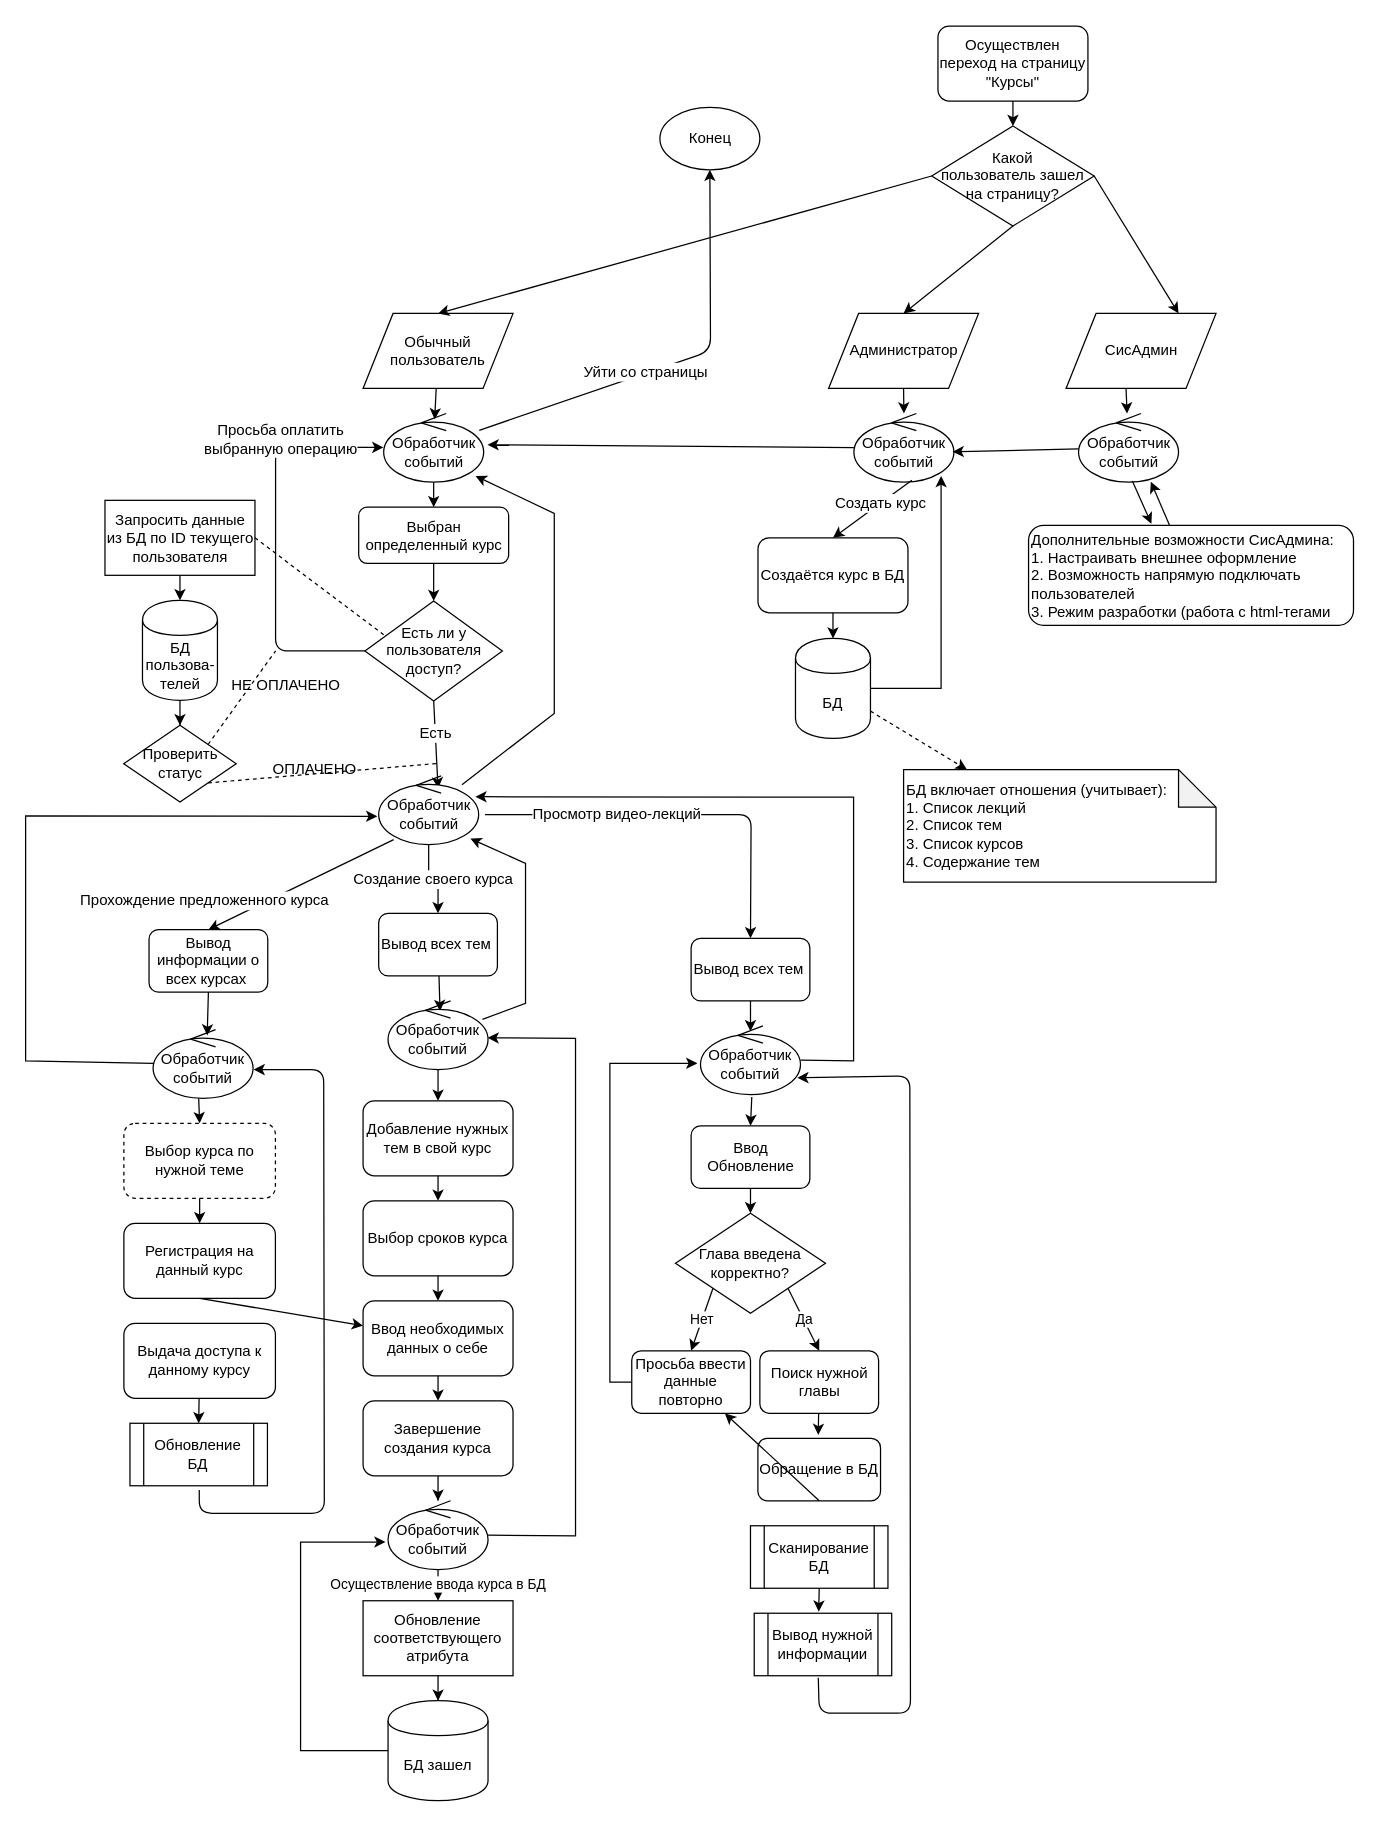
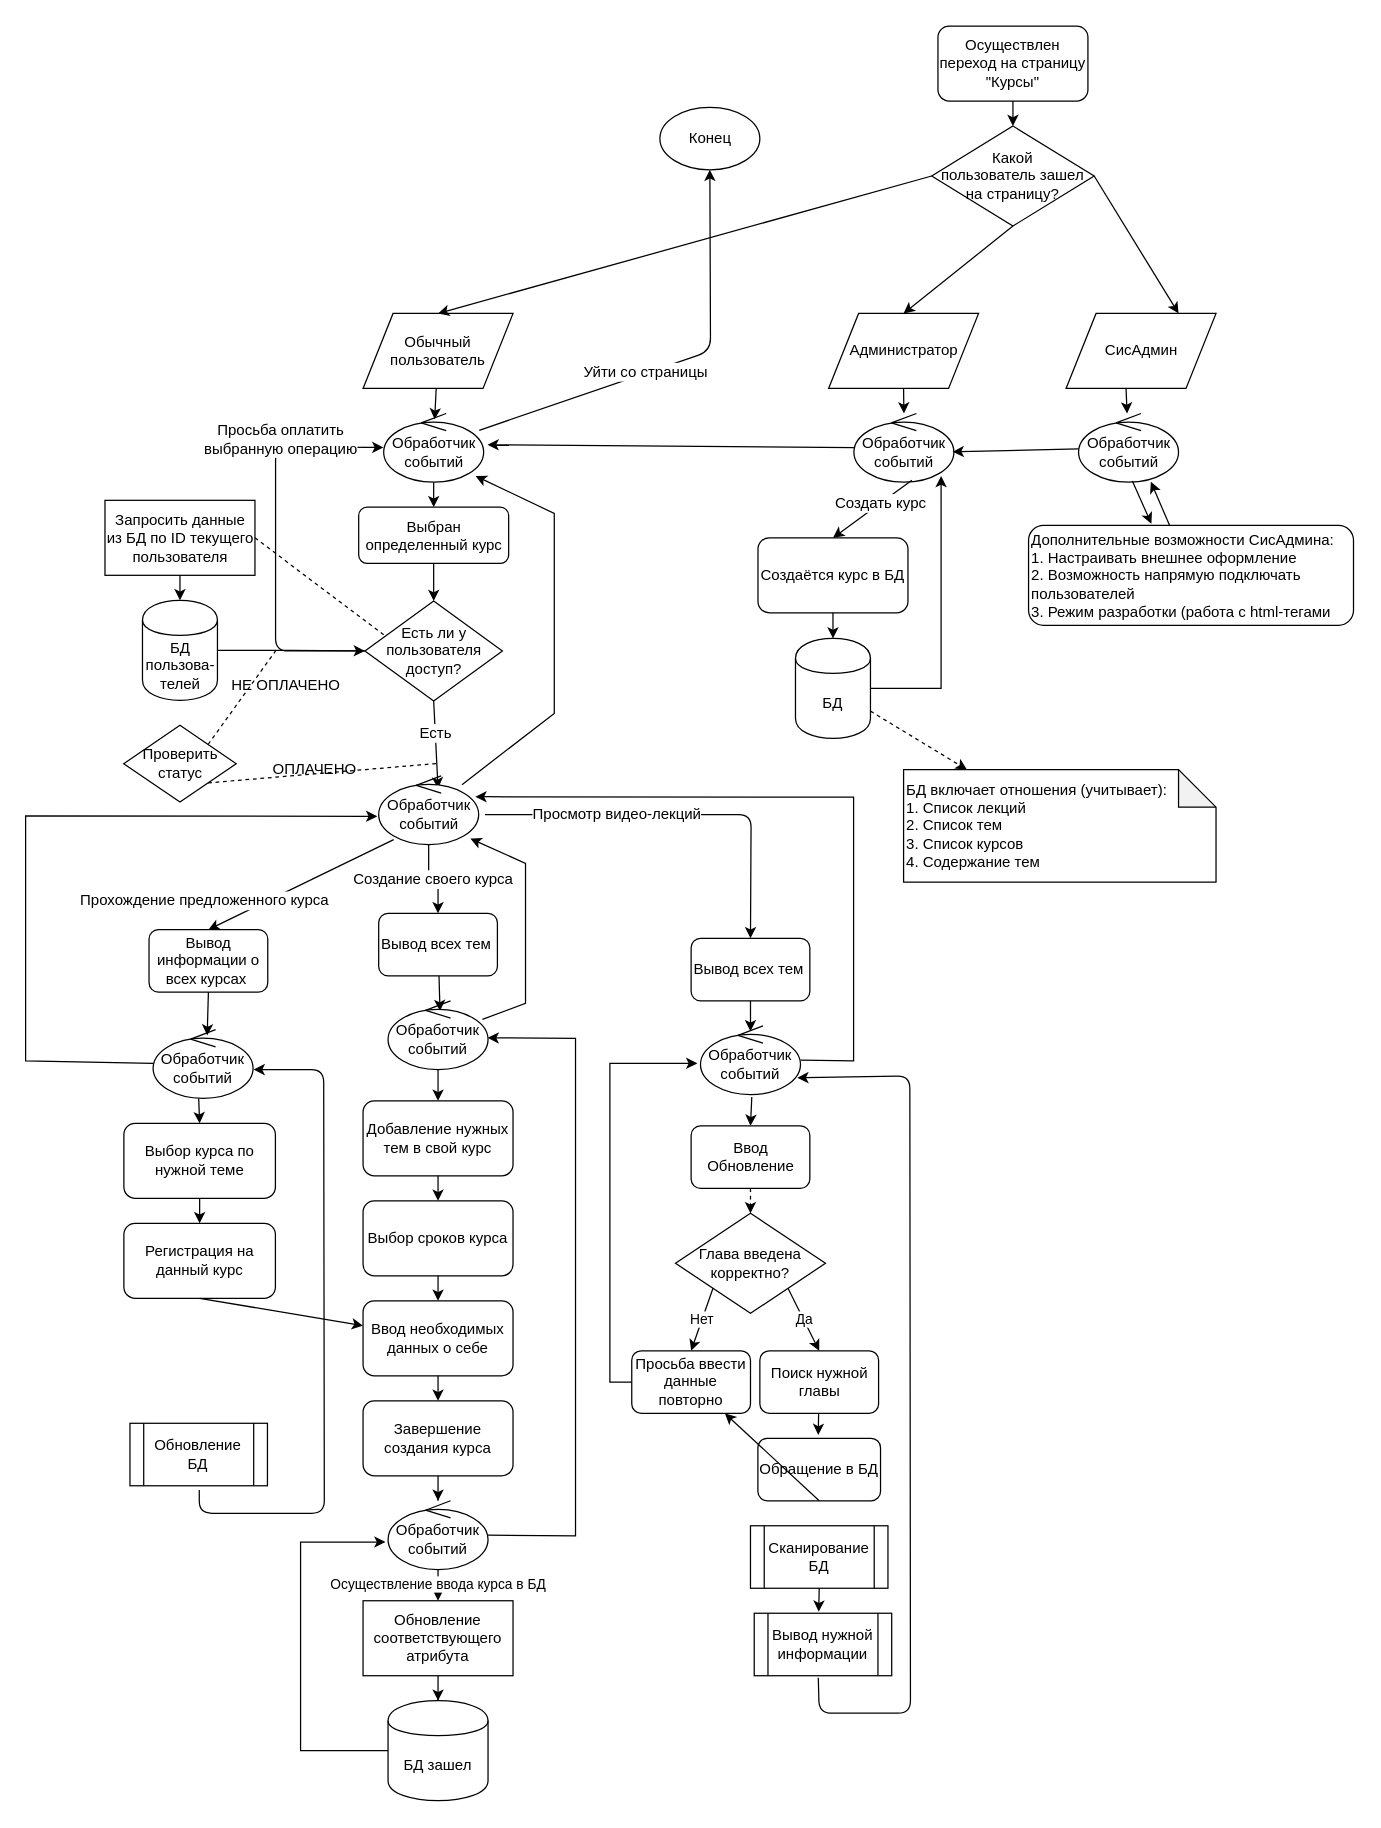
(180, 717) -> (248, 650)
(200, 1161) -> (200, 1161)
(751, 1197) -> (751, 1197)
(200, 1361) -> none
(199, 1406) -> none
